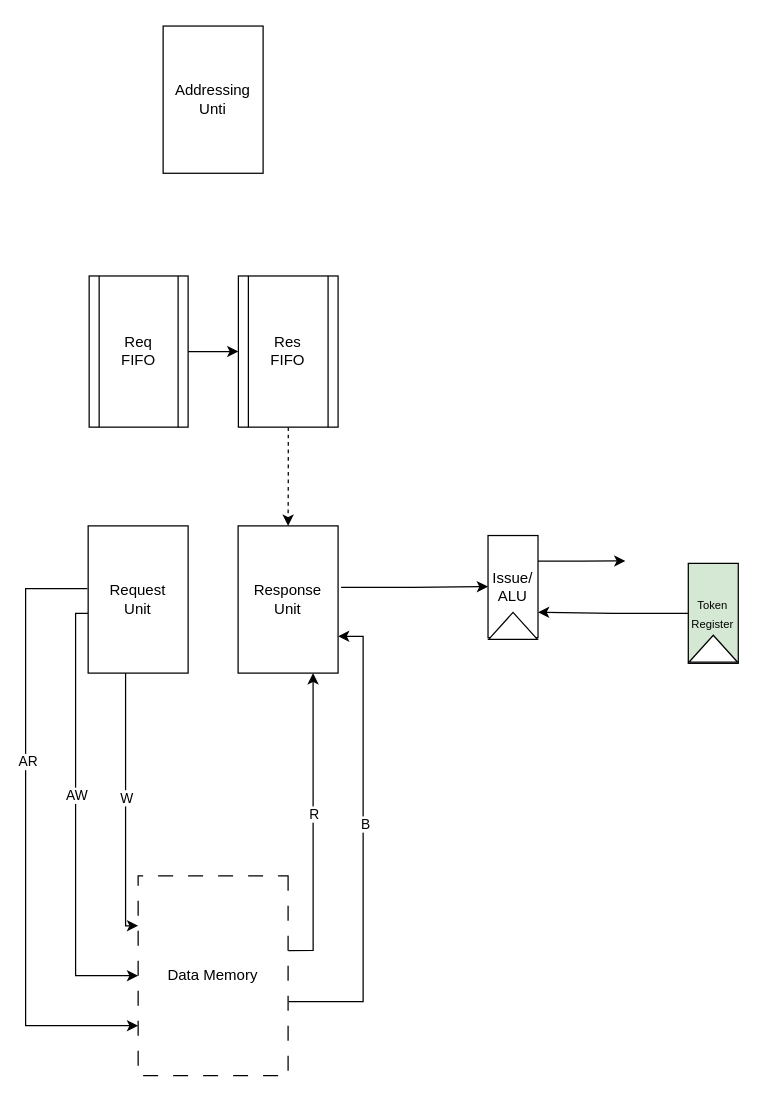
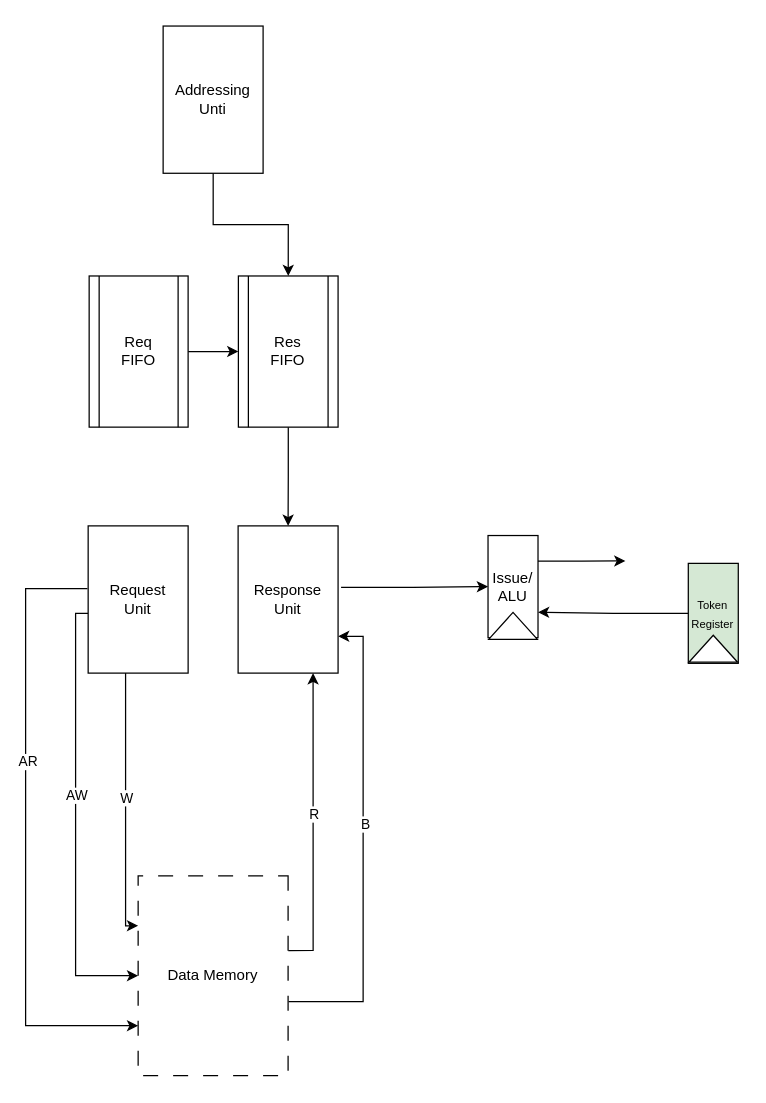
none -> (246, 224)
(288, 473) -> (288, 473)
